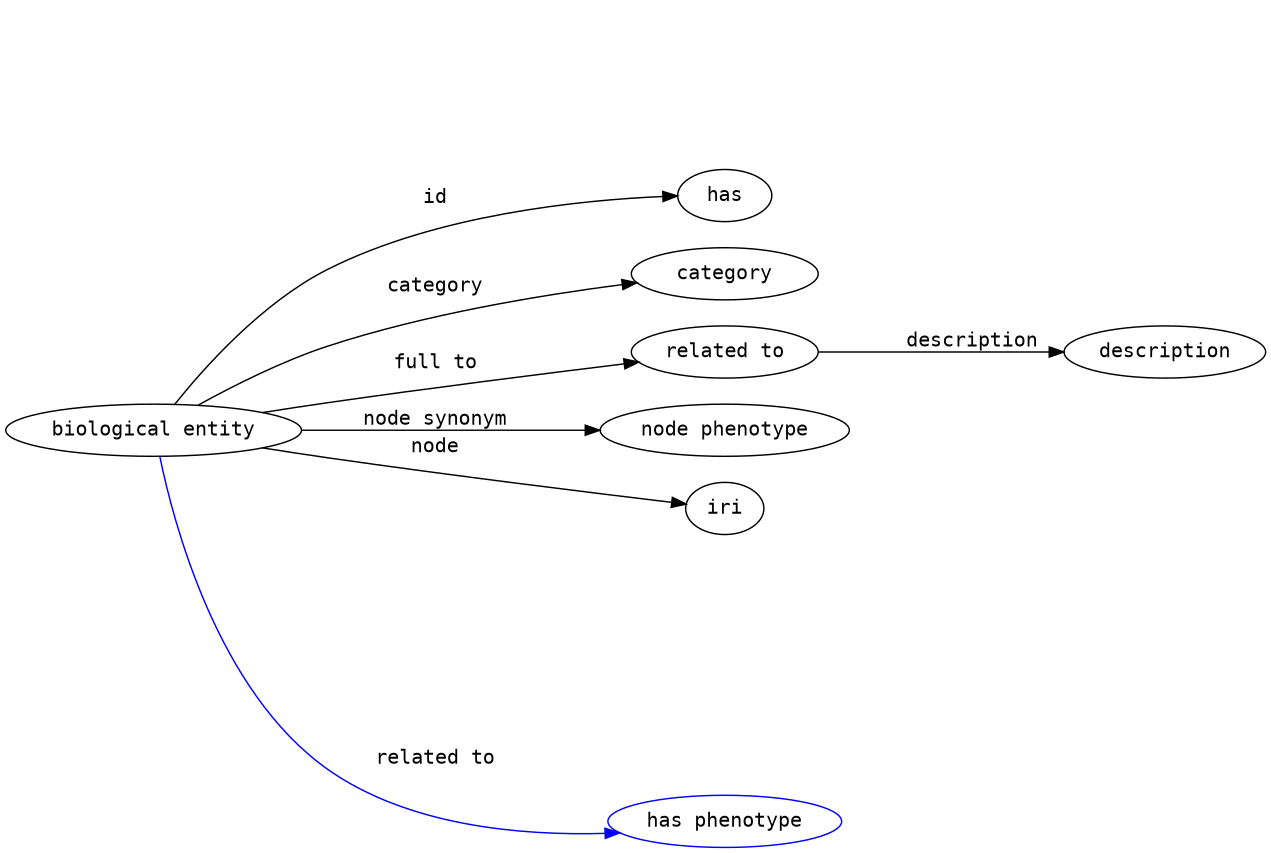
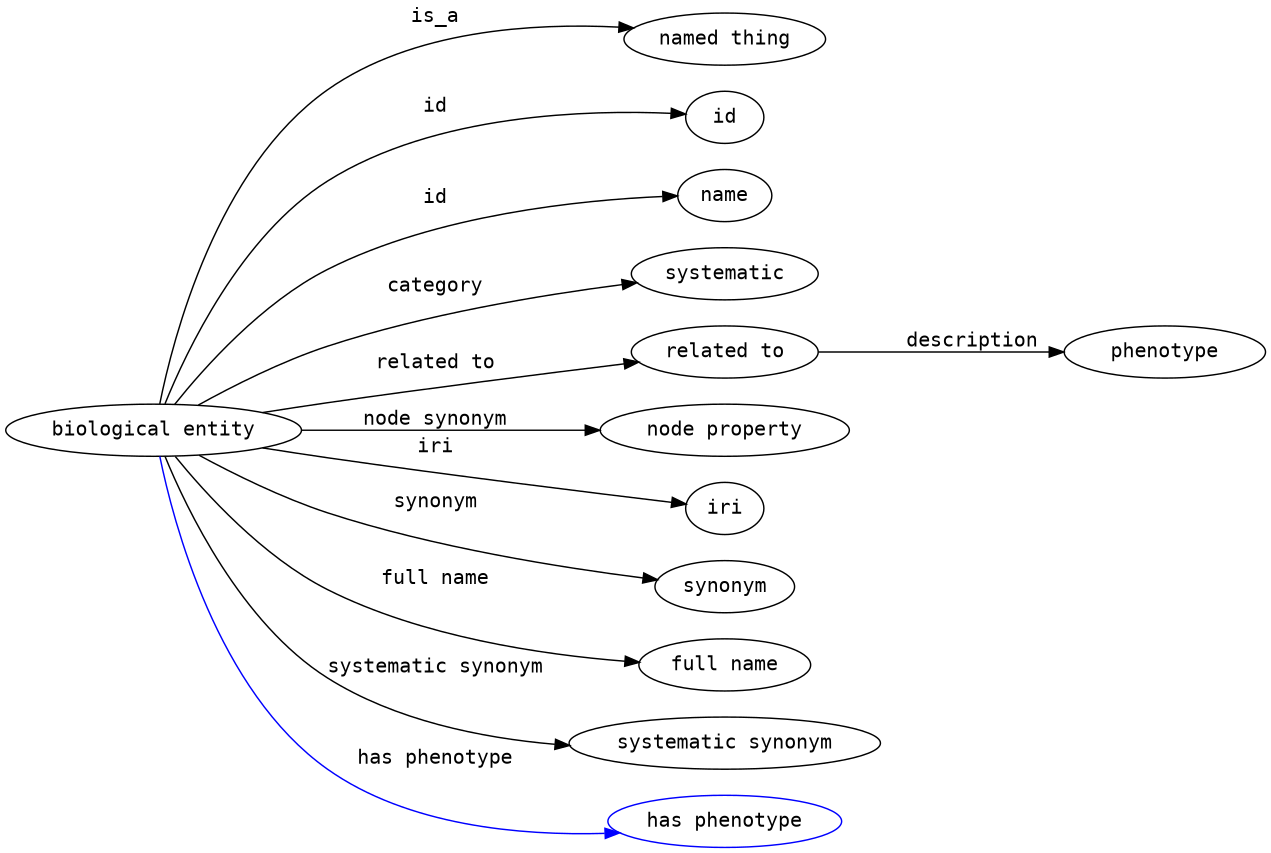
none -> (725, 39)
none -> (725, 117)
(725, 196) -> (725, 196)
(725, 274) -> (725, 274)
(1165, 352) -> (1165, 352)
(435, 363) -> (435, 363)
(725, 430) -> (725, 430)
(435, 447) -> (435, 447)
none -> (725, 587)
none -> (725, 665)
none -> (725, 743)
(435, 758) -> (435, 758)
